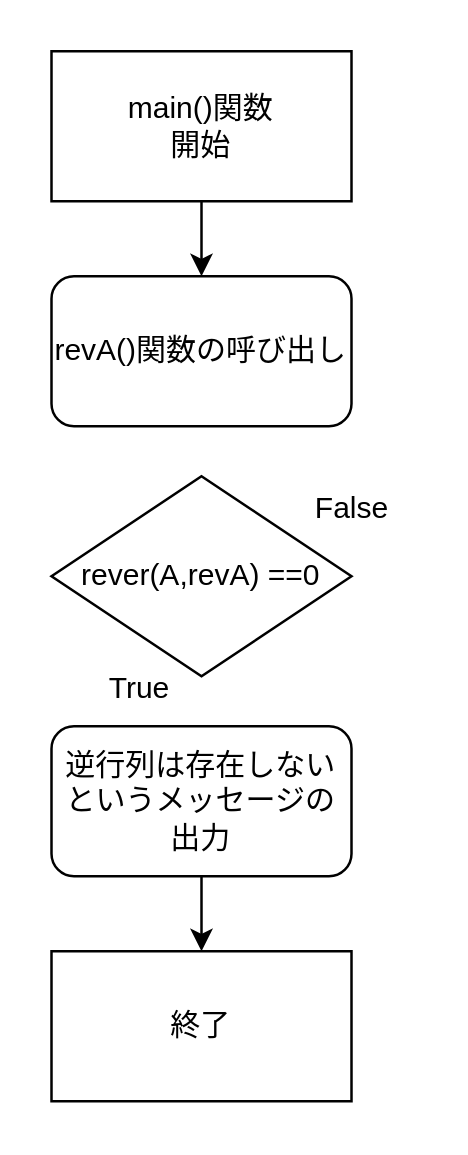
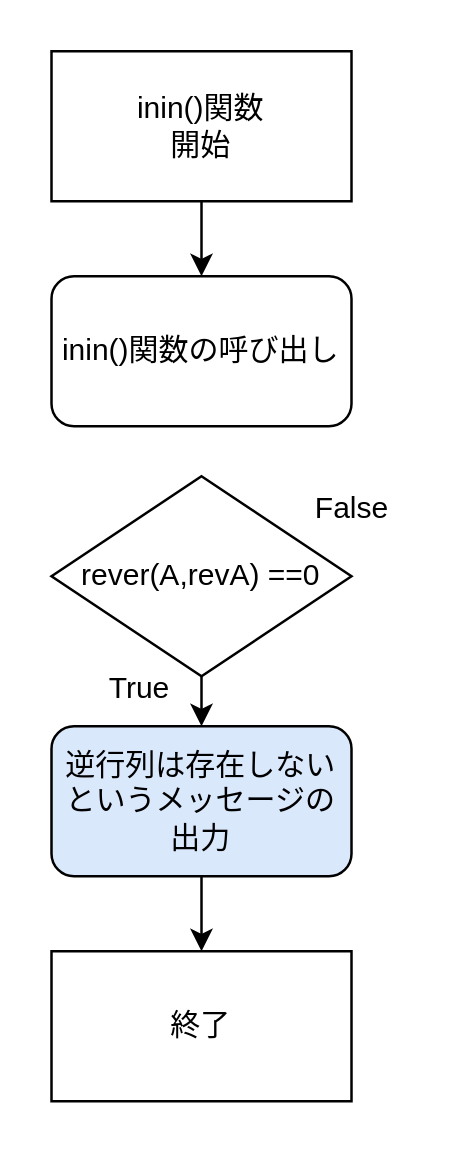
(201, 126) -> (201, 126)
(201, 351) -> (201, 351)
none -> (201, 693)
(201, 801) -> (201, 801)
